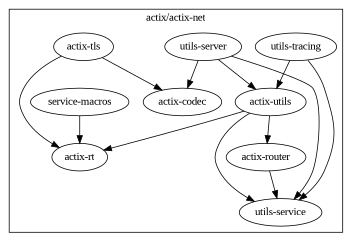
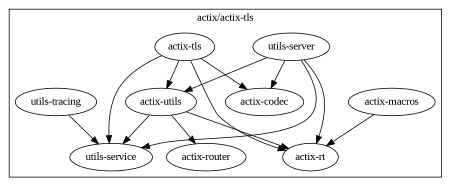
(176, 18) -> (225, 18)
(286, 69) -> (174, 71)
none -> (324, 96)
(80, 102) -> (392, 102)
(272, 181) -> (120, 86)
